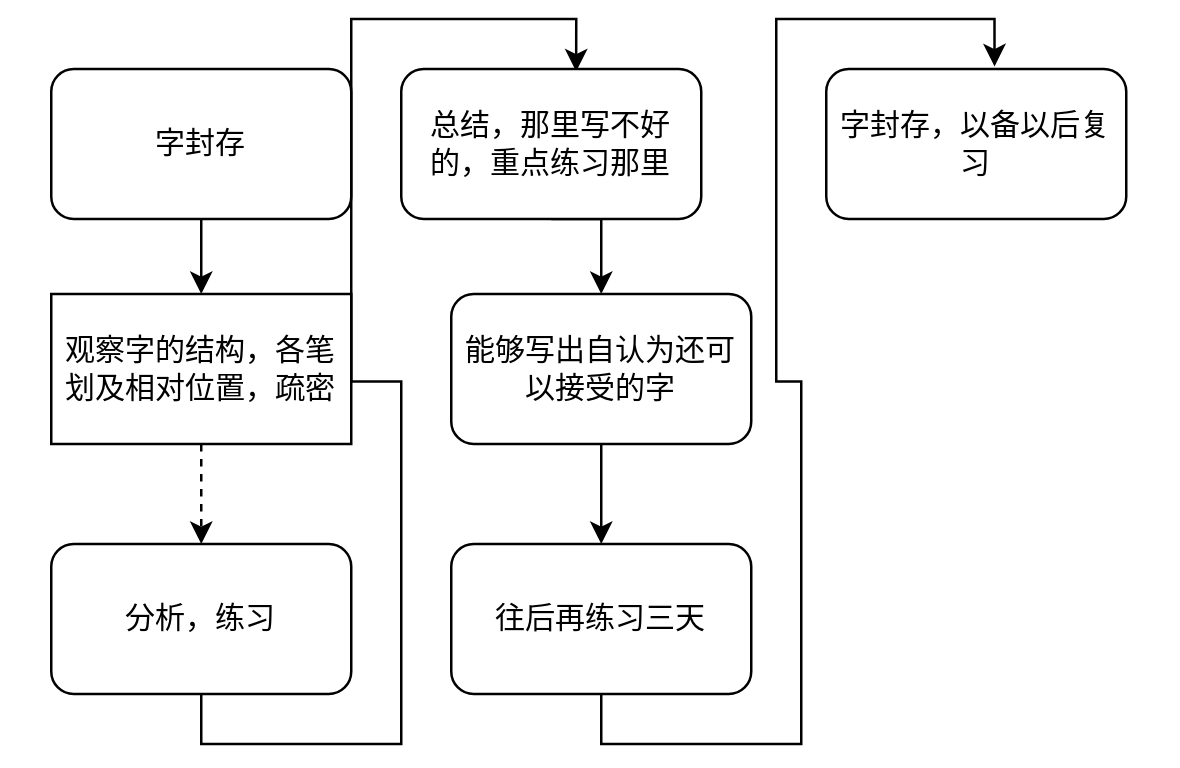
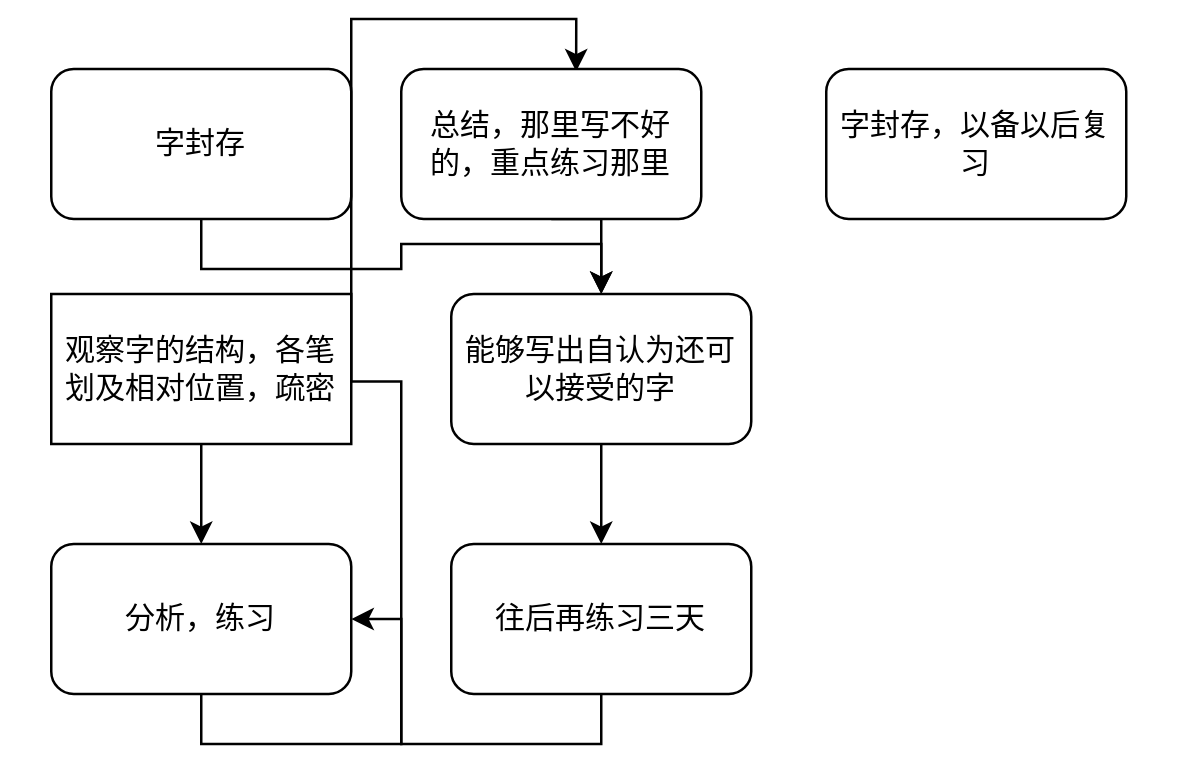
(201, 272) -> (463, 244)
(776, 371) -> (503, 744)
(201, 485) -> (201, 485)
